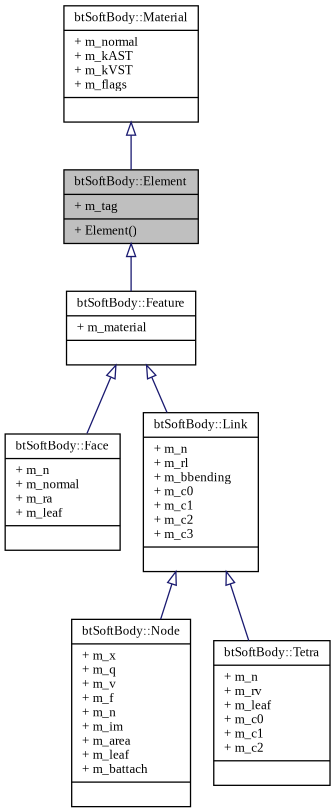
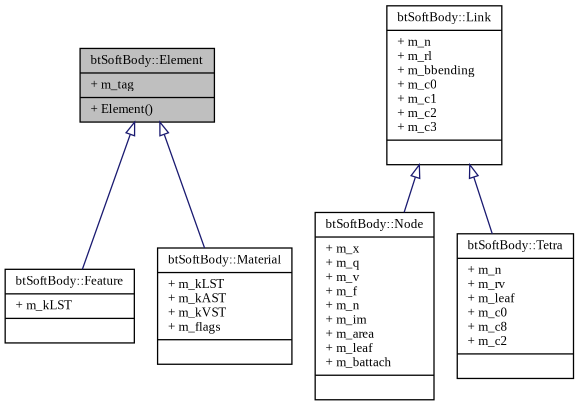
(107, 42) -> (196, 284)
(131, 152) -> (184, 191)
(112, 327) -> (44, 305)
(159, 395) -> none
(63, 492) -> none
(244, 734) -> (488, 327)
